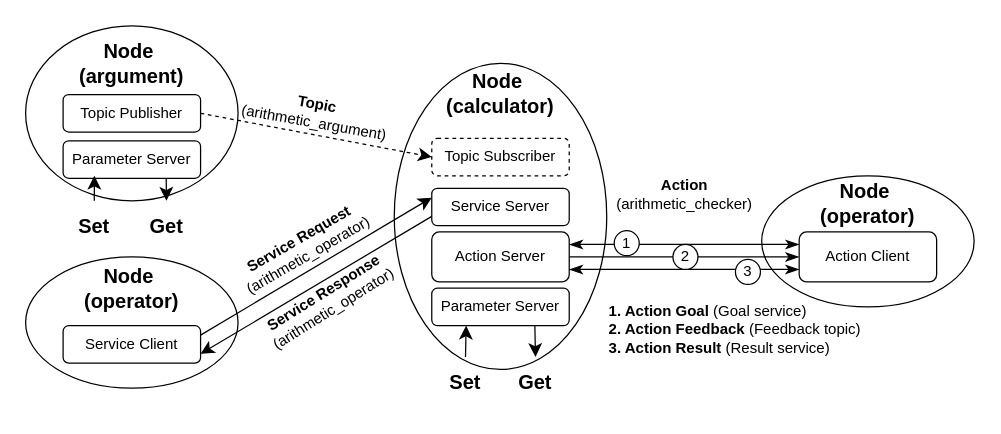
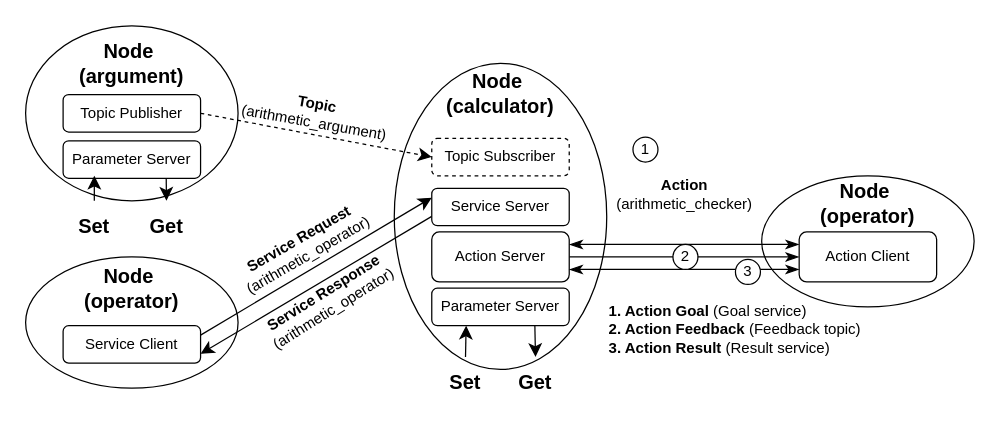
(627, 243) -> (646, 149)
